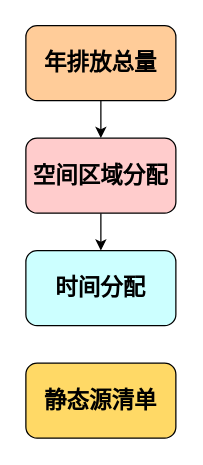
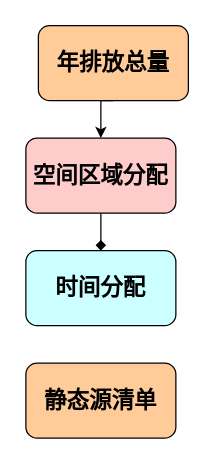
(101, 63) -> (113, 63)
(101, 241) -> (101, 240)
(101, 401) -> (101, 401)
